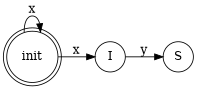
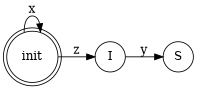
(77, 51) -> (77, 51)
